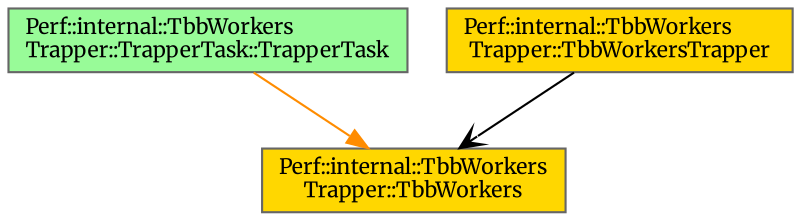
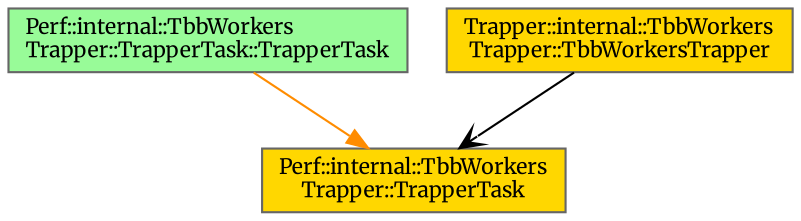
(620, 40) -> (620, 40)
(414, 180) -> (414, 180)
